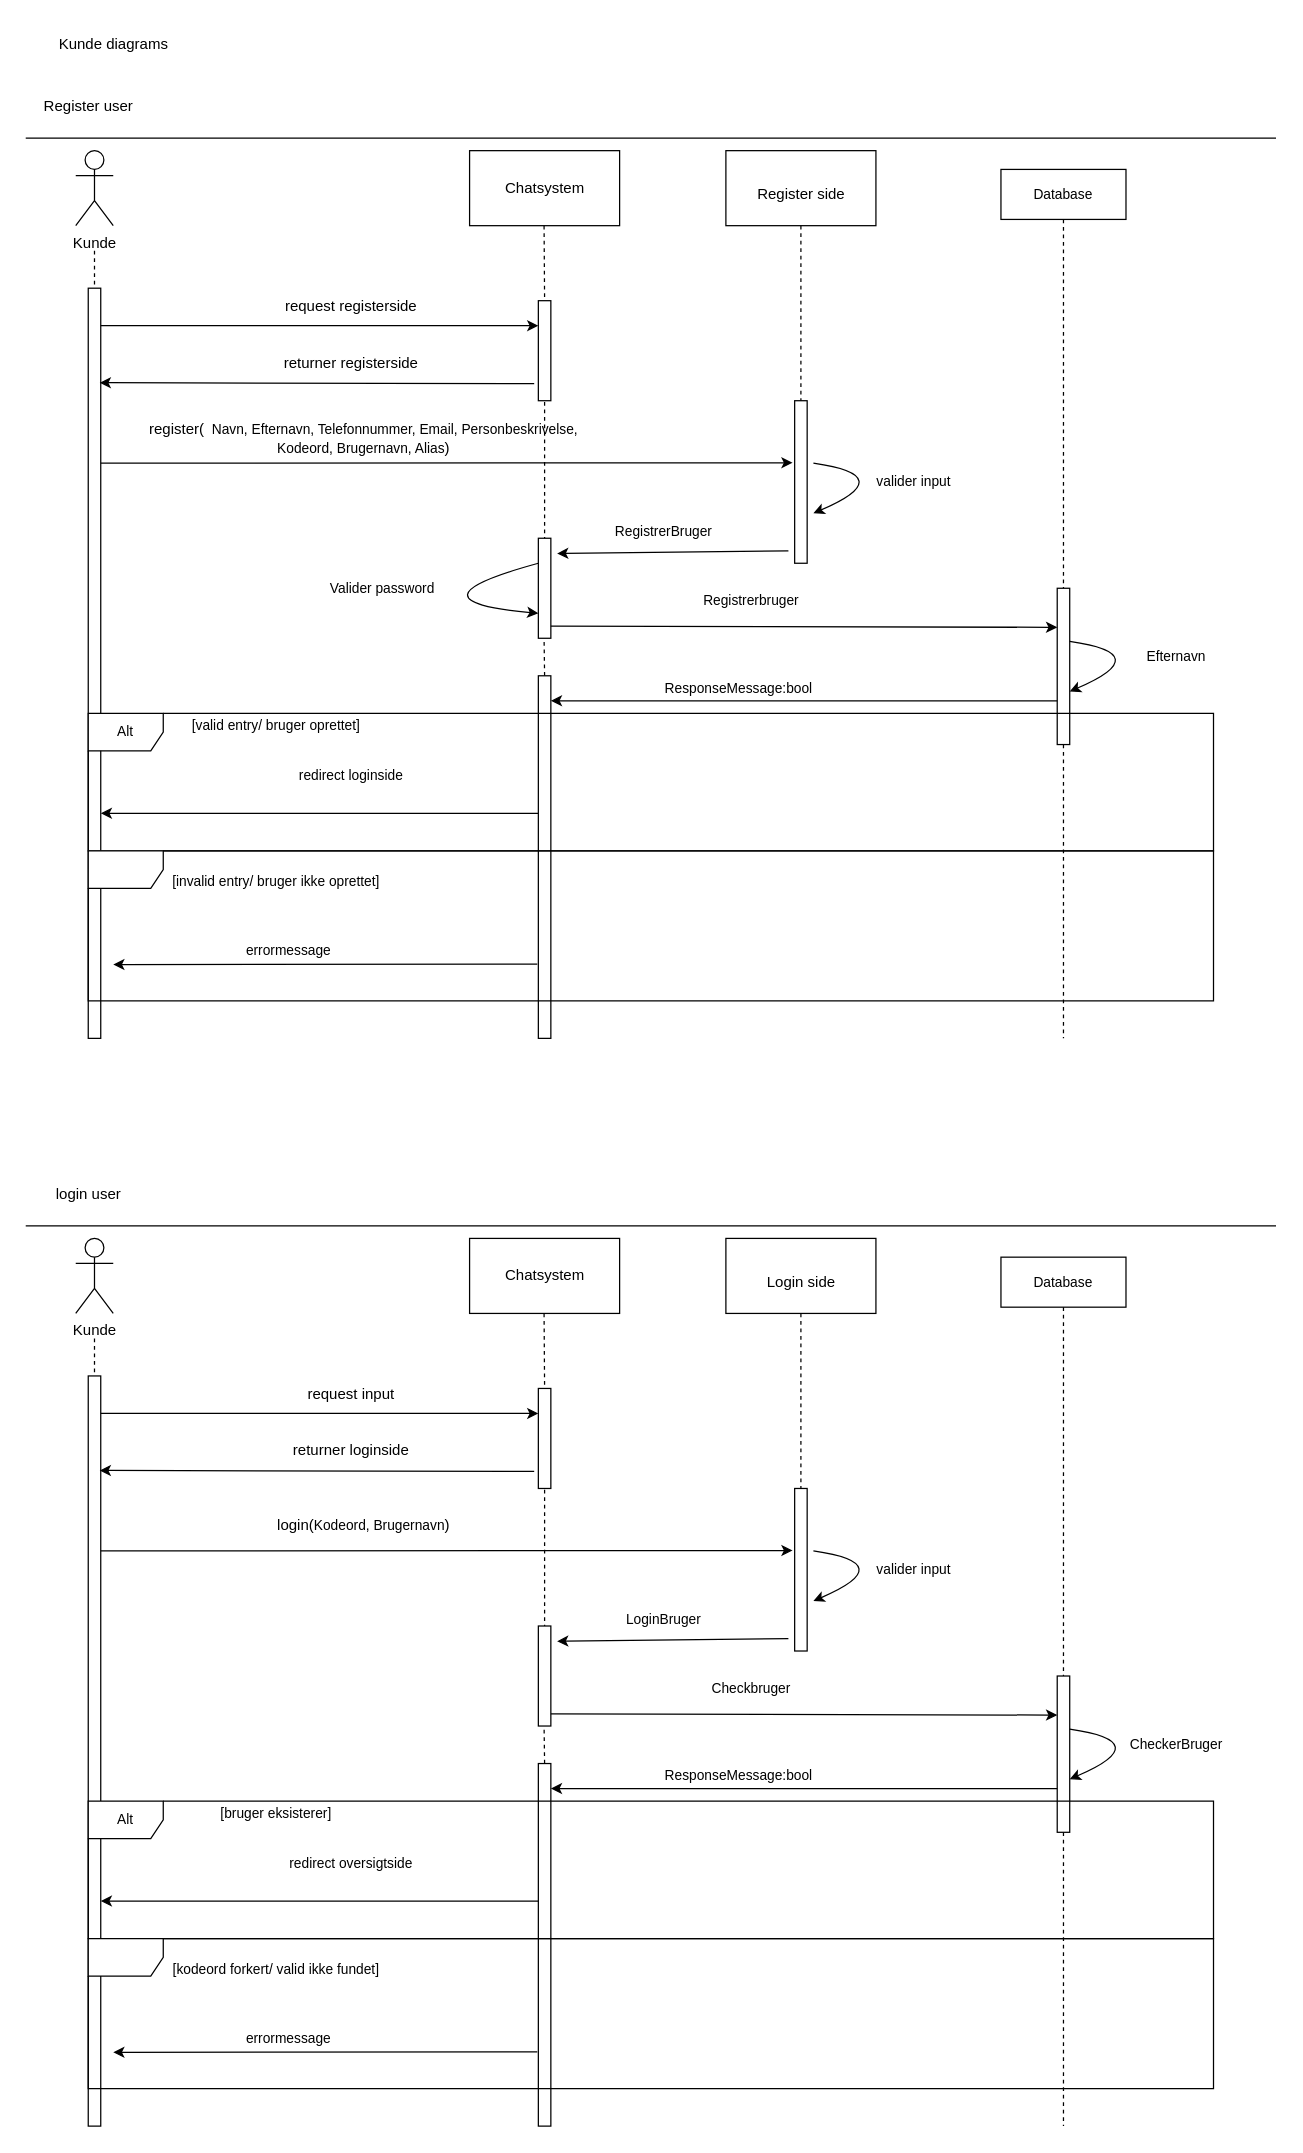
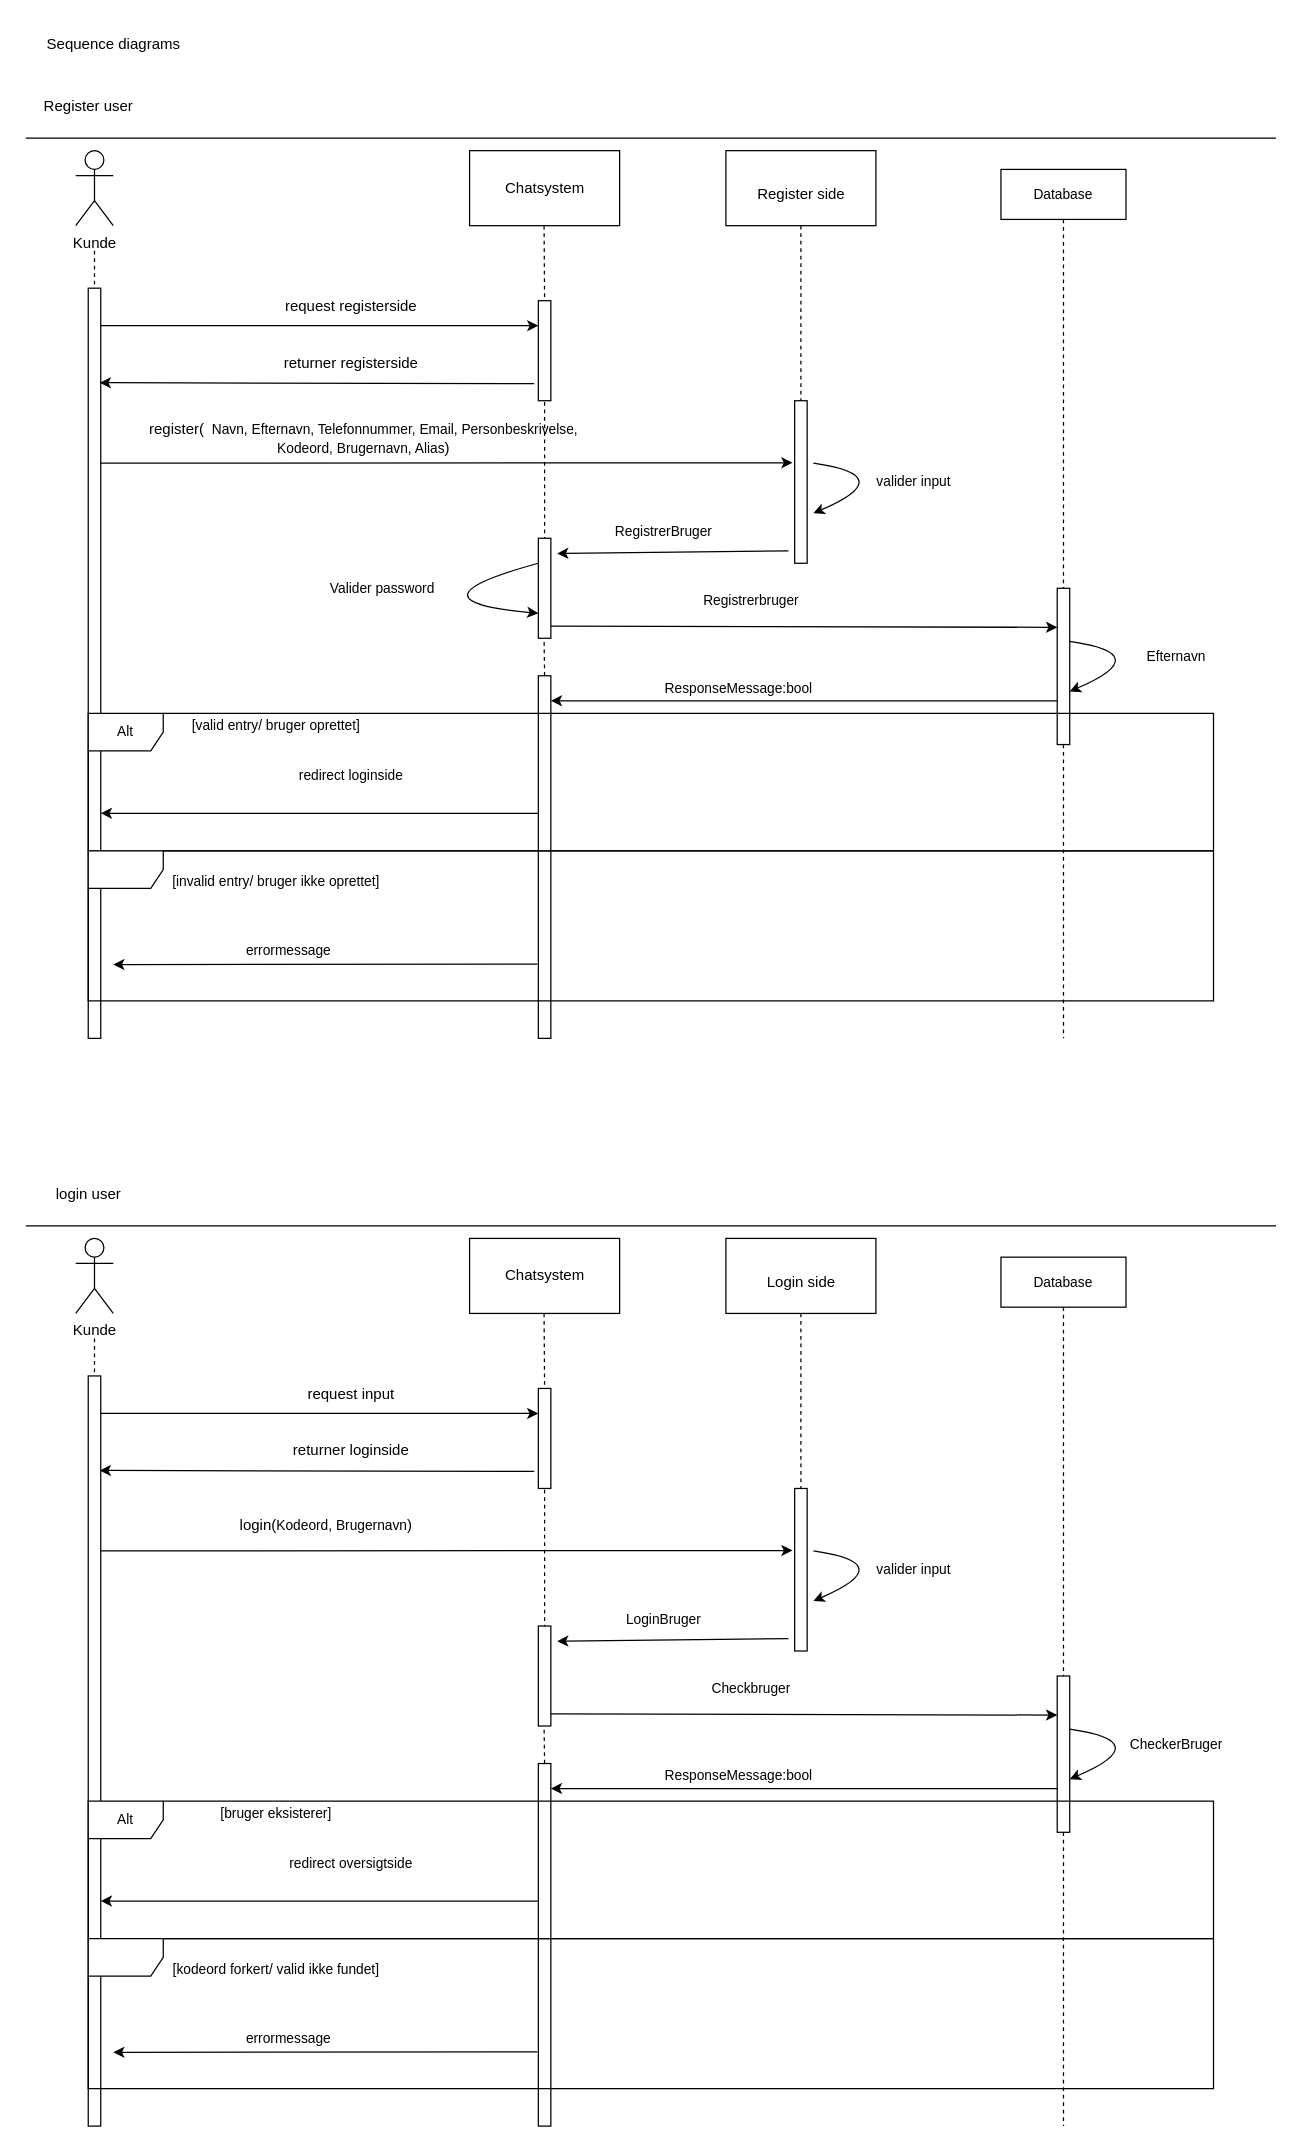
(114, 44) -> (114, 44)
(363, 1526) -> (326, 1526)
